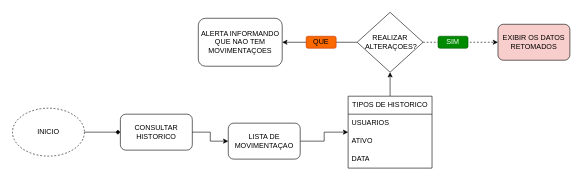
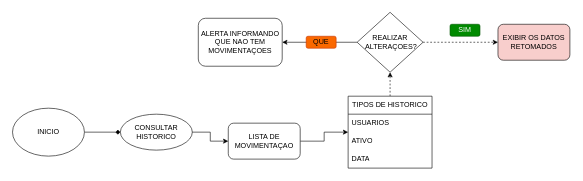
(453, 42) -> (465, 30)
(390, 86) -> (390, 86)
(48, 132) -> (48, 132)
(156, 132) -> (156, 132)
